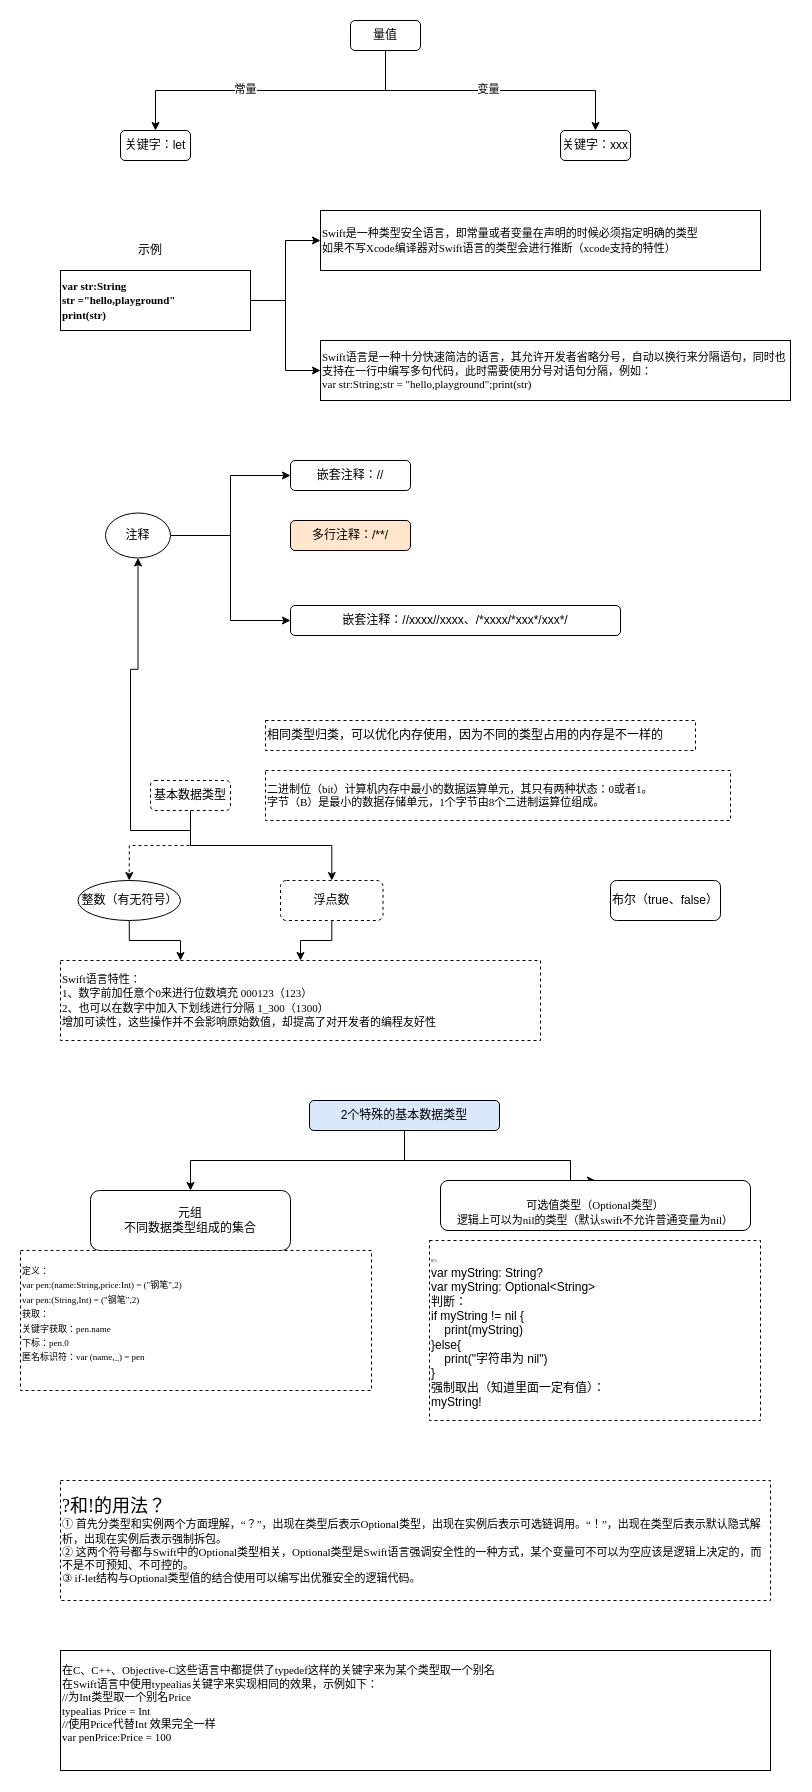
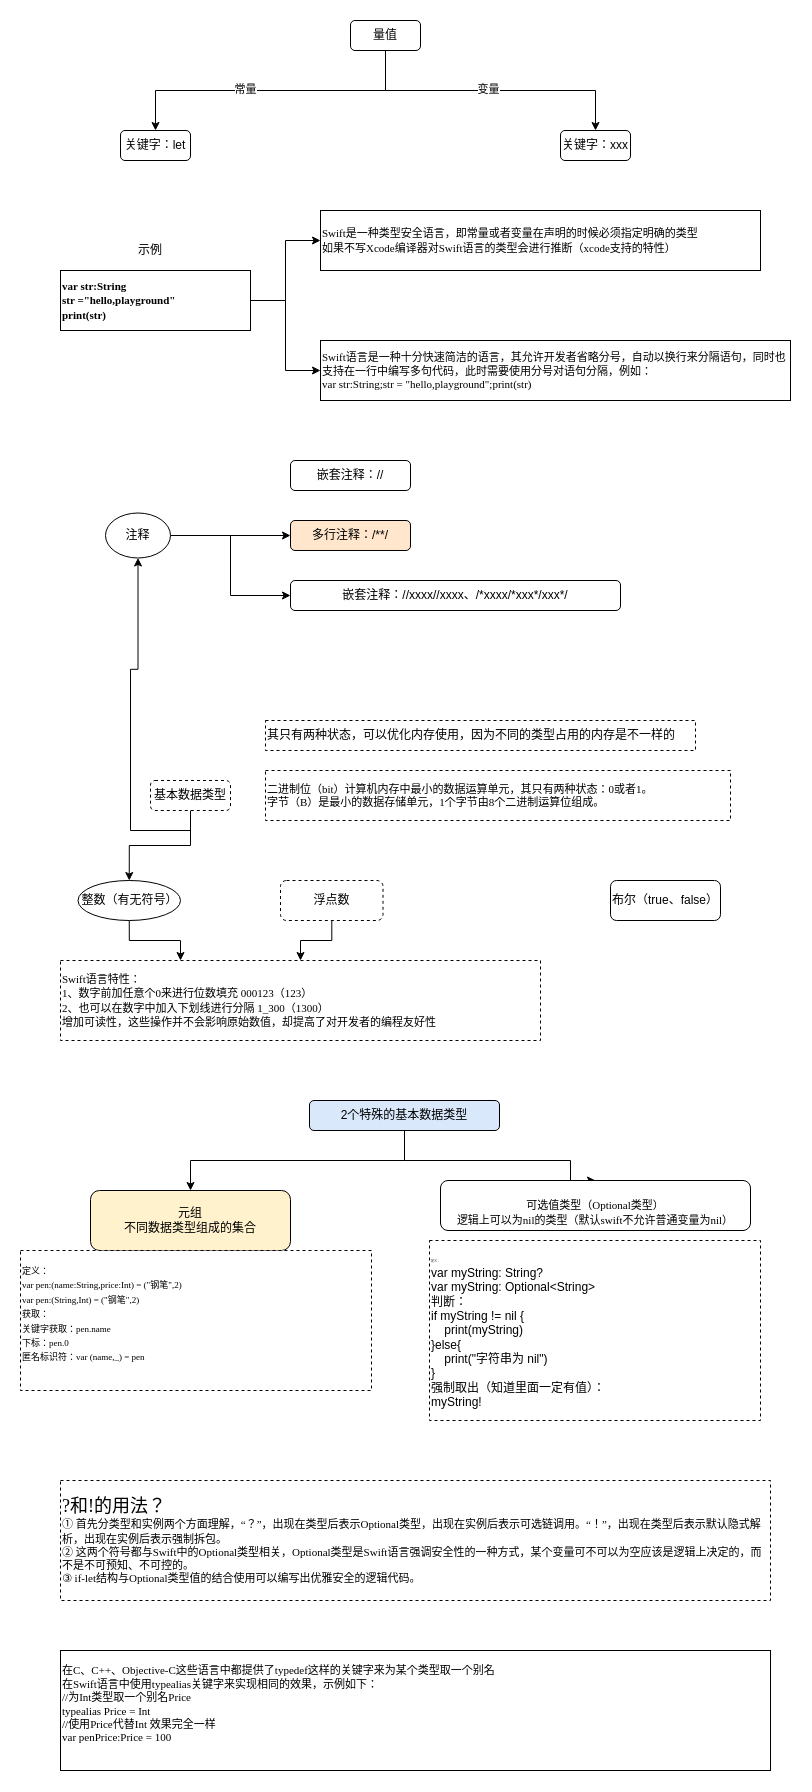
(231, 478) -> none
none -> (258, 536)
(456, 621) -> (456, 596)
(466, 736) -> (472, 736)
(145, 846) -> (145, 846)
(276, 846) -> none
(191, 1221) -> (191, 1221)
